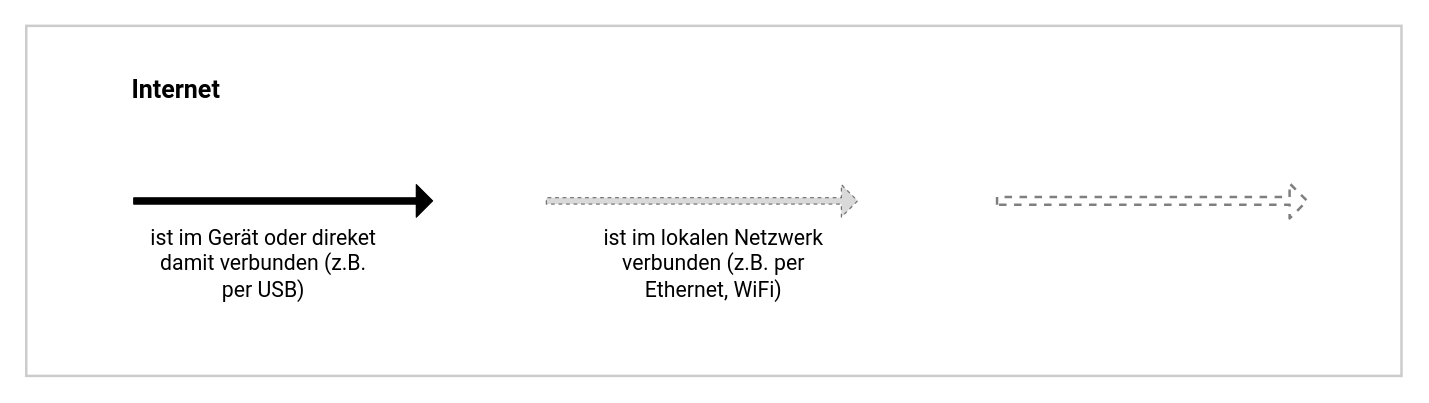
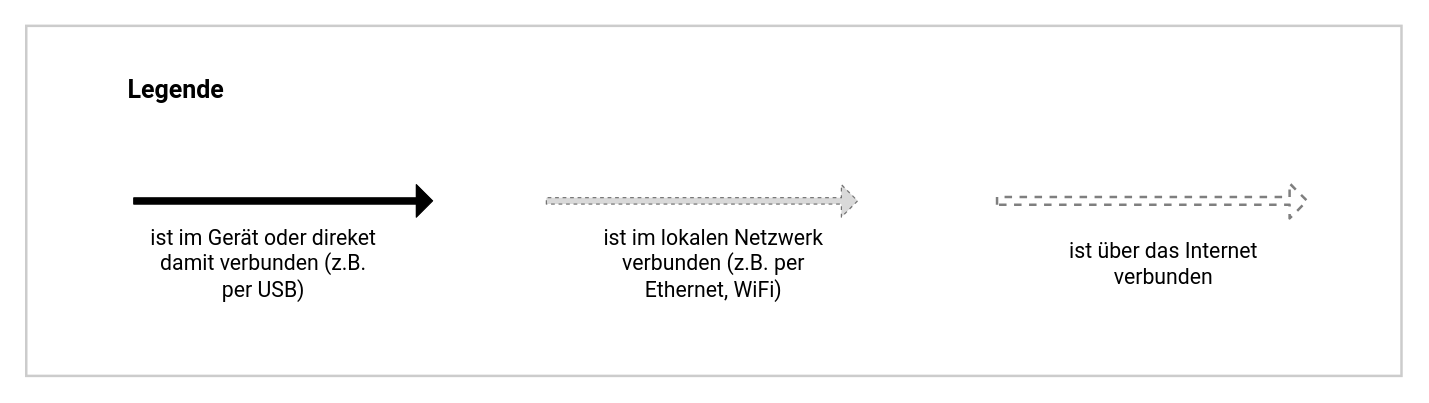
(176, 88) -> (176, 88)
none -> (1164, 263)
